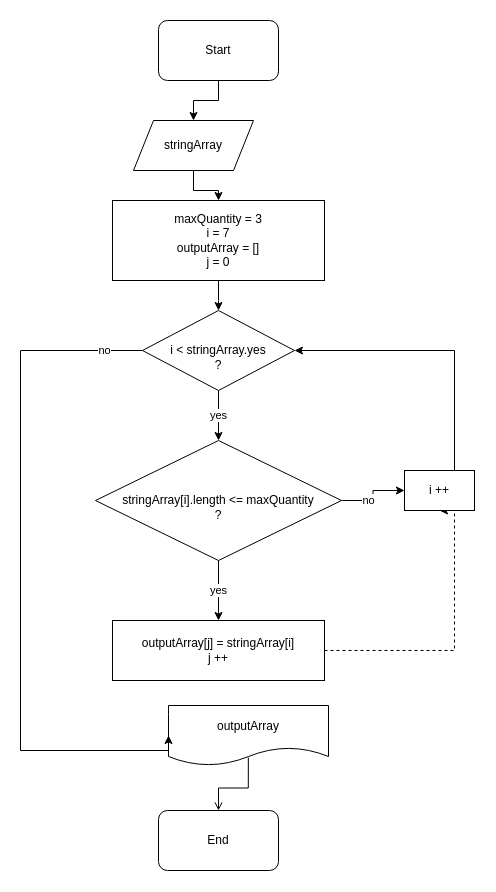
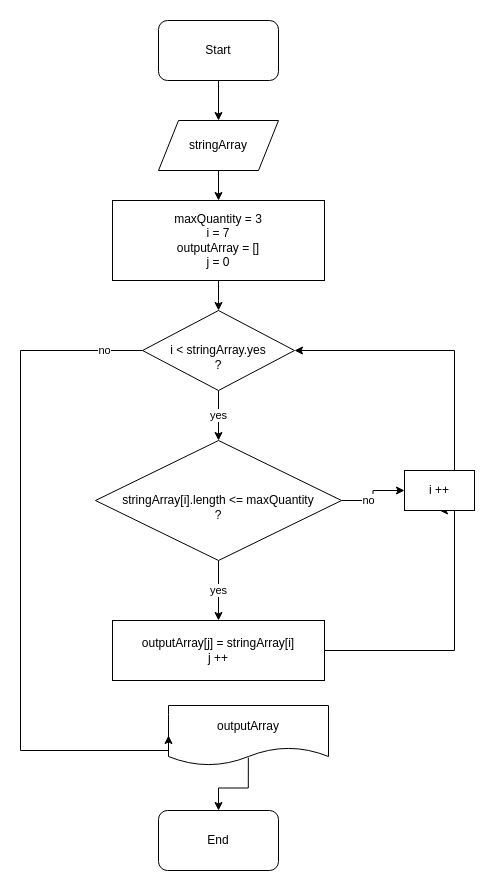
(194, 146) -> (219, 146)
(455, 645) -> (455, 645)
(219, 804) -> (219, 802)
